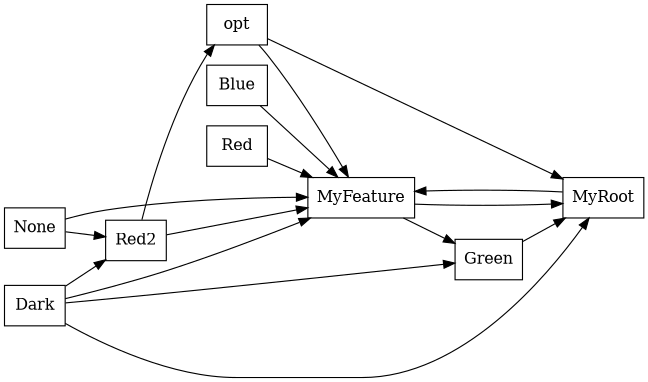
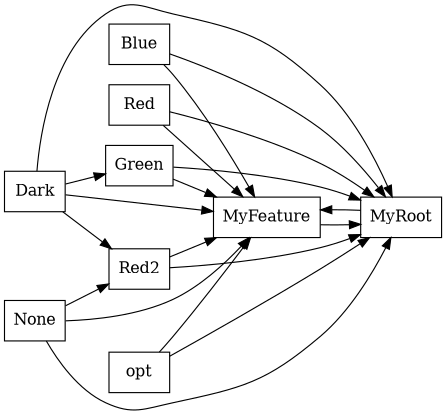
none -> (284, 105)
(169, 134) -> (261, 259)
none -> (271, 143)
(424, 228) -> (189, 186)
none -> (231, 389)
